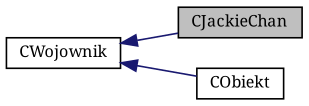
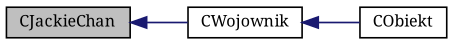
(158, 37) -> (167, 22)
